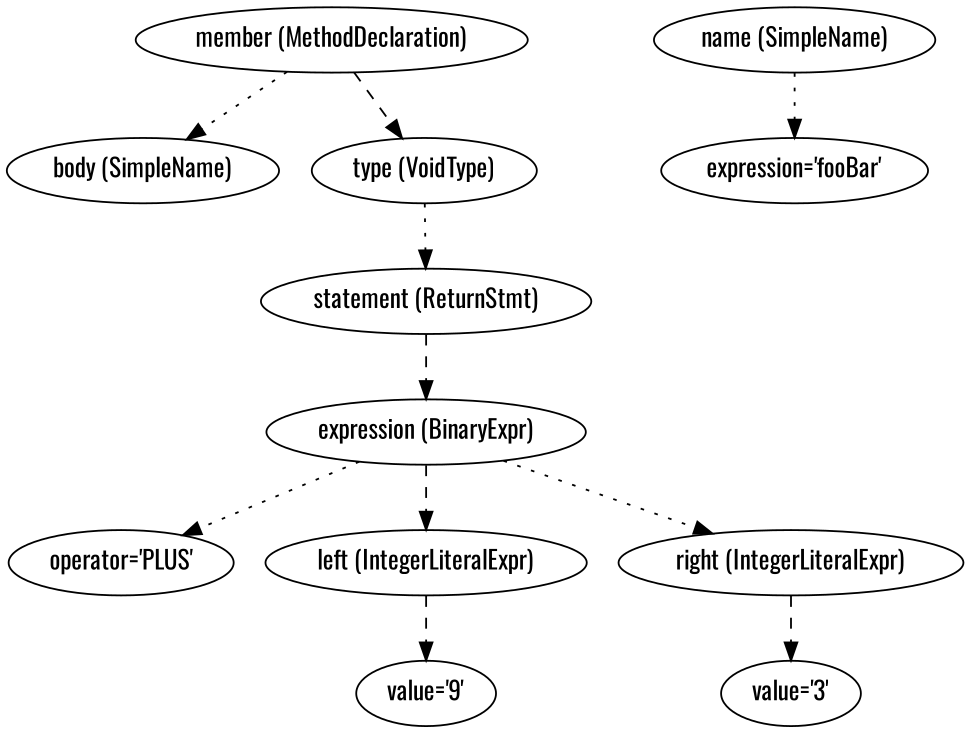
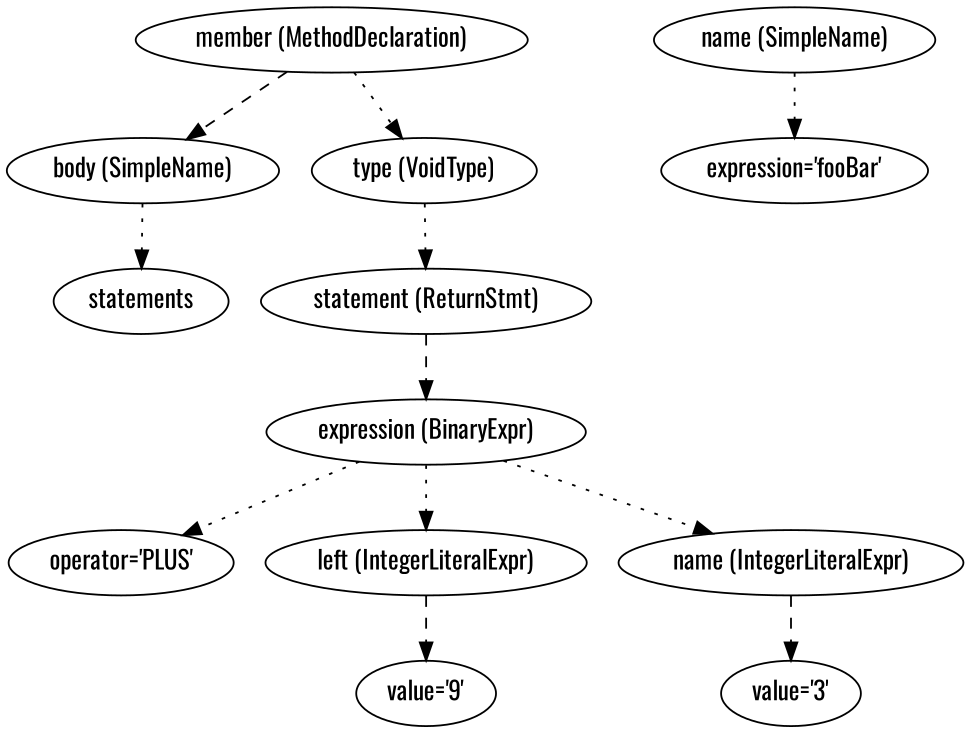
(373, 98) -> (373, 98)
(245, 100) -> (245, 100)
none -> (141, 301)
(426, 488) -> (426, 488)
(791, 563) -> (791, 563)
